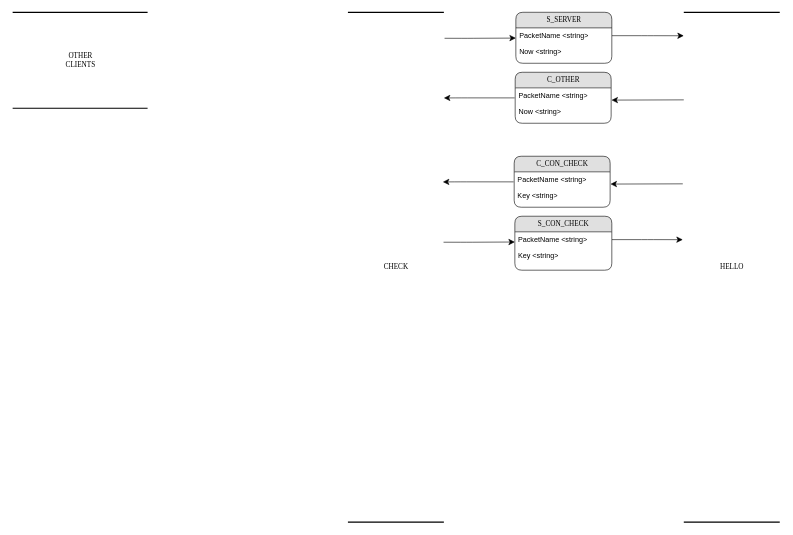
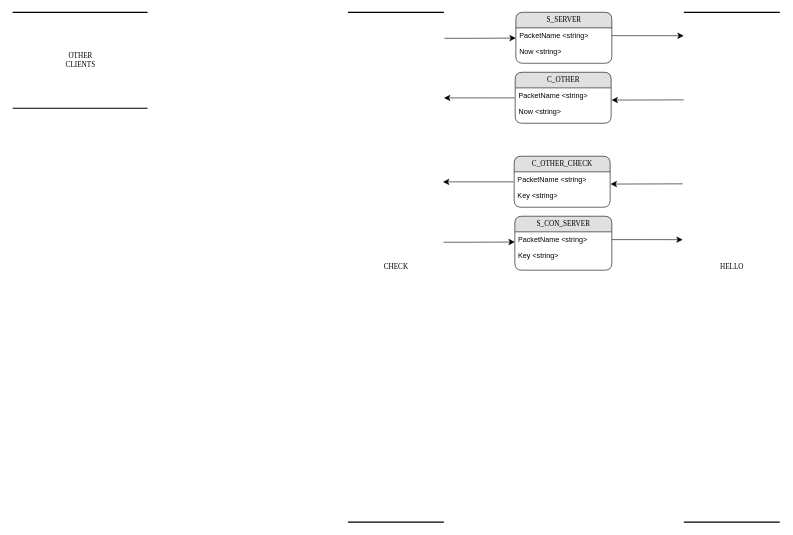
(562, 164) -> (562, 164)
(563, 224) -> (563, 224)
